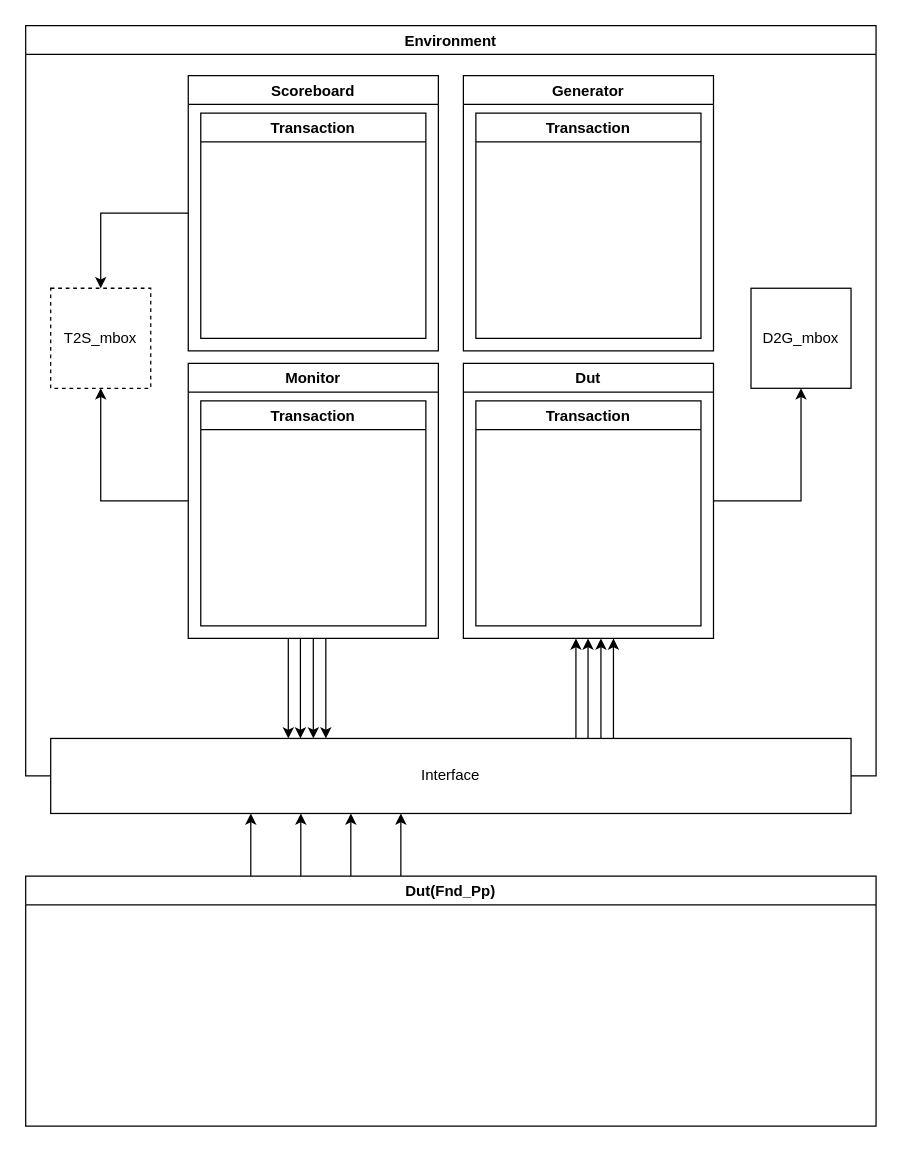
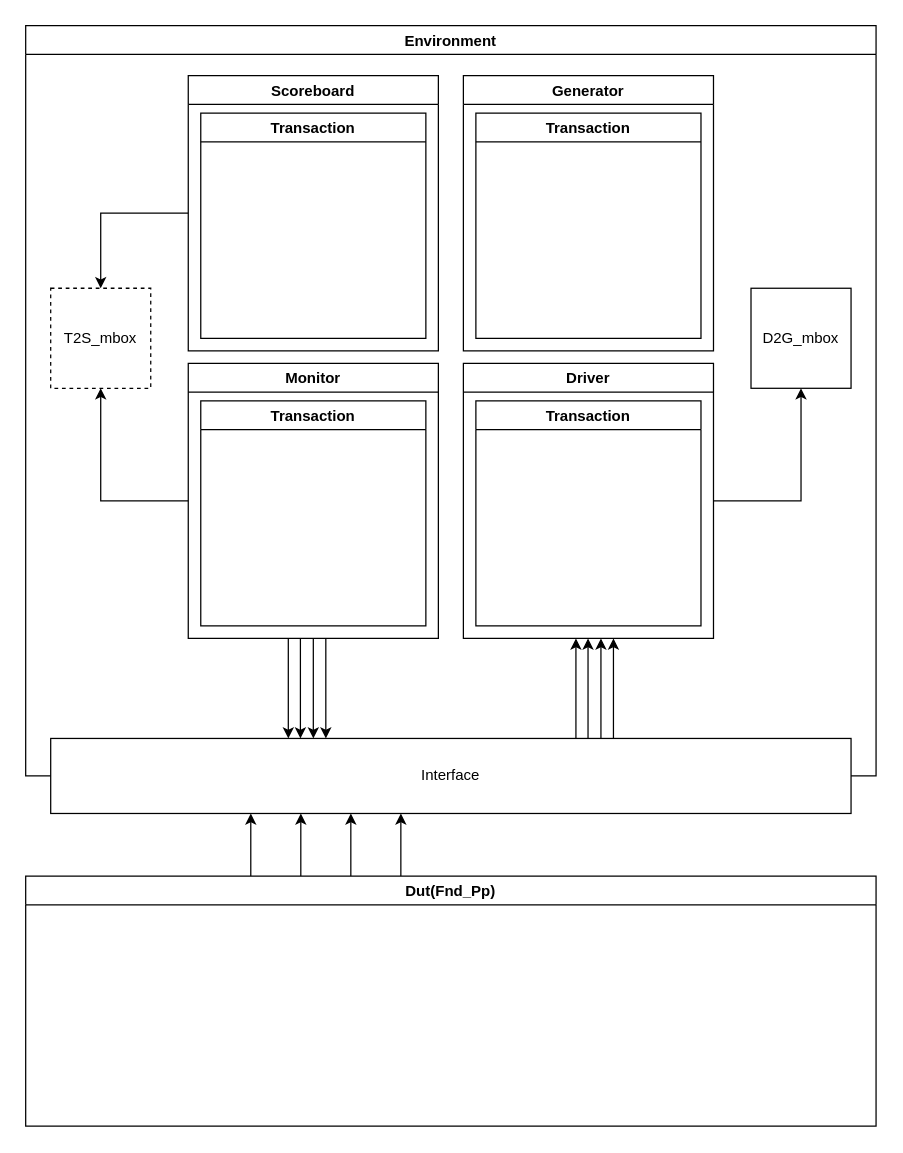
(588, 378) -> (588, 378)
